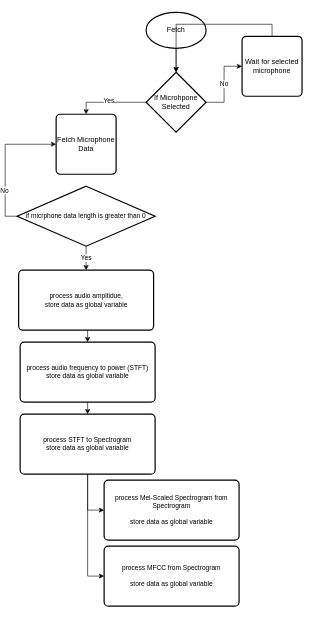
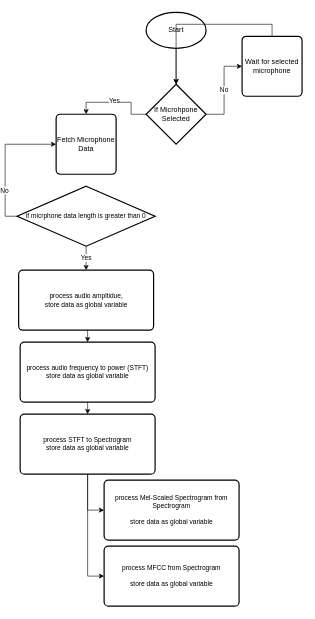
(176, 30) -> (176, 30)
(176, 102) -> (176, 114)
